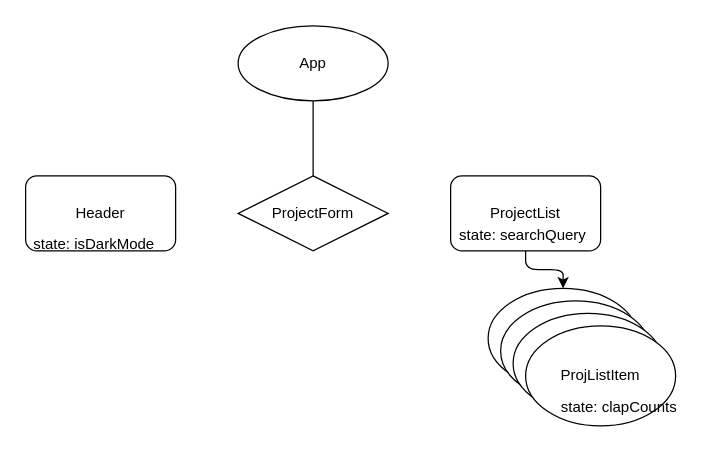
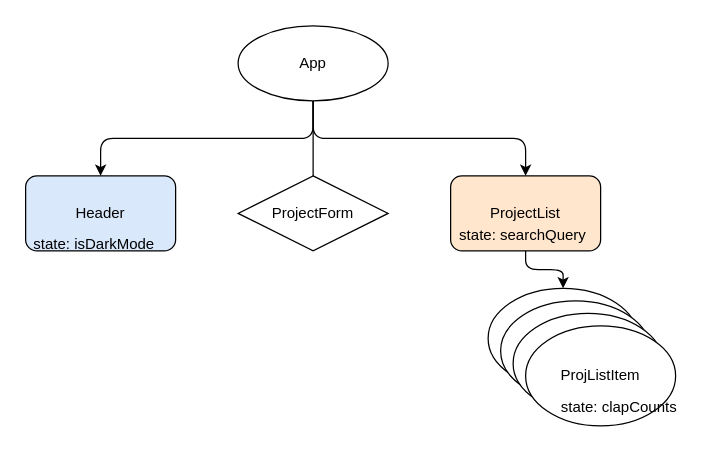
none -> (195, 138)
none -> (431, 138)
(101, 213) -> (101, 213)
(526, 213) -> (526, 213)
